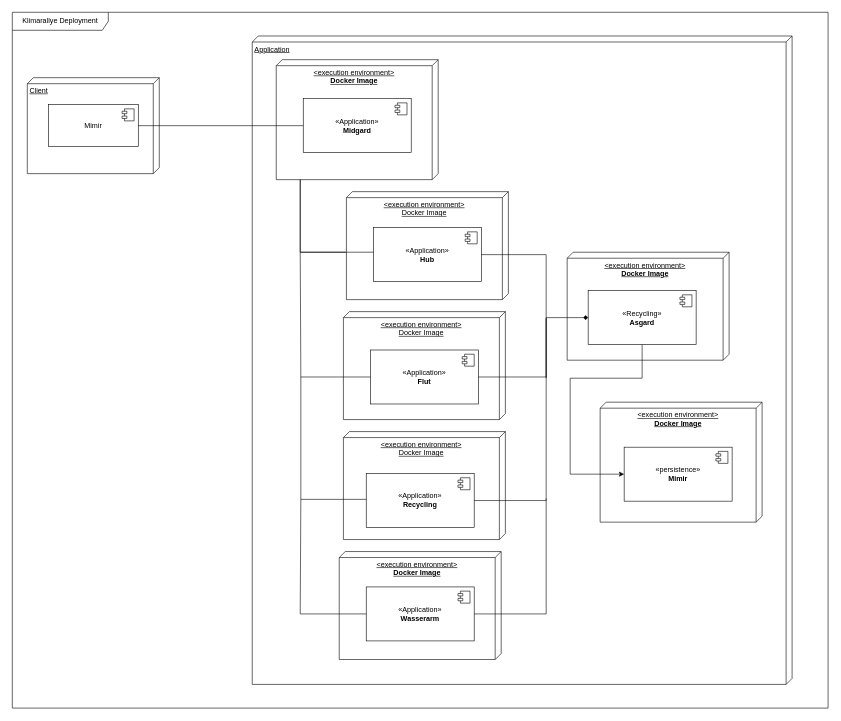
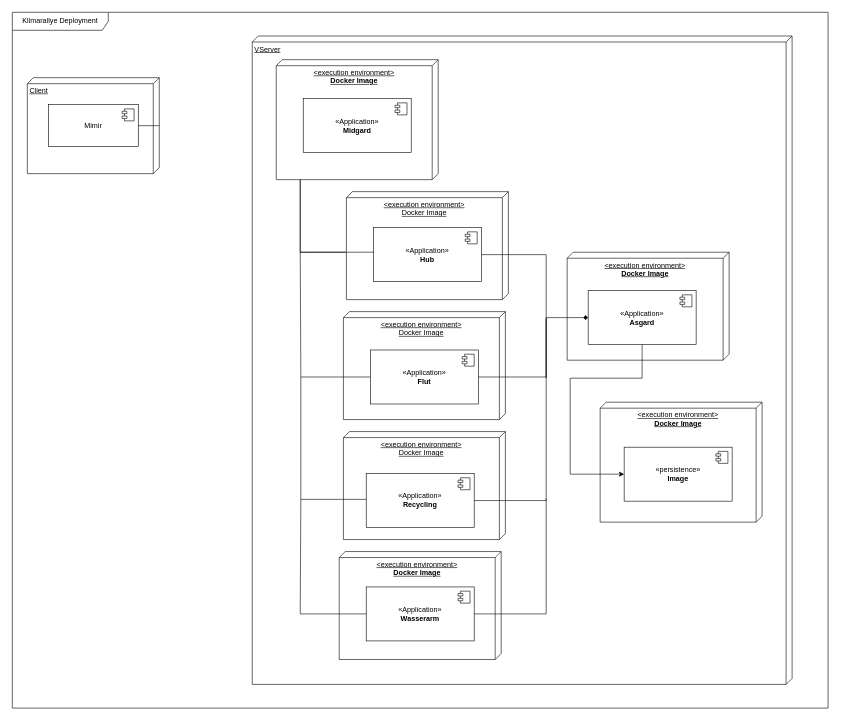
(274, 50) -> (269, 50)
(229, 126) -> (158, 126)
(642, 318) -> (642, 318)
(678, 474) -> (678, 474)
